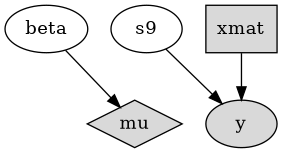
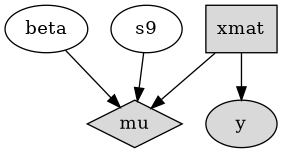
(189, 72) -> (141, 70)
none -> (188, 76)
